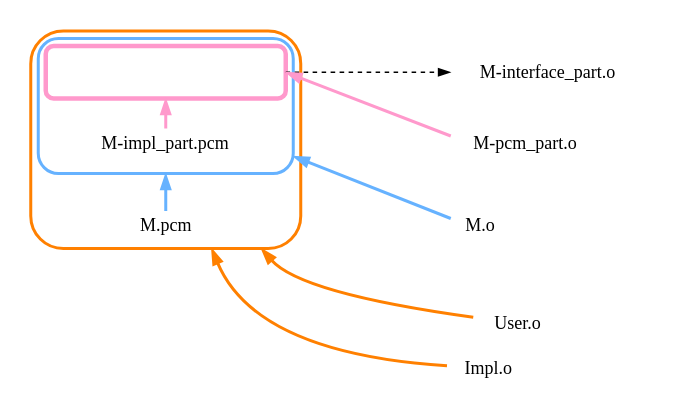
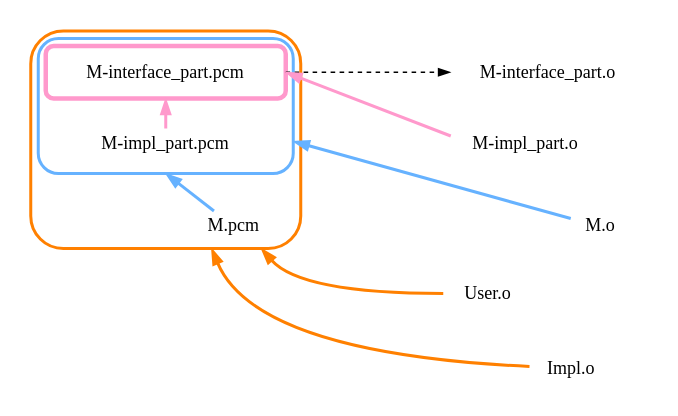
none -> (166, 72)
(526, 143) -> (526, 143)
(166, 226) -> (233, 226)
(481, 226) -> (601, 226)
(518, 323) -> (488, 293)
(488, 368) -> (571, 368)
